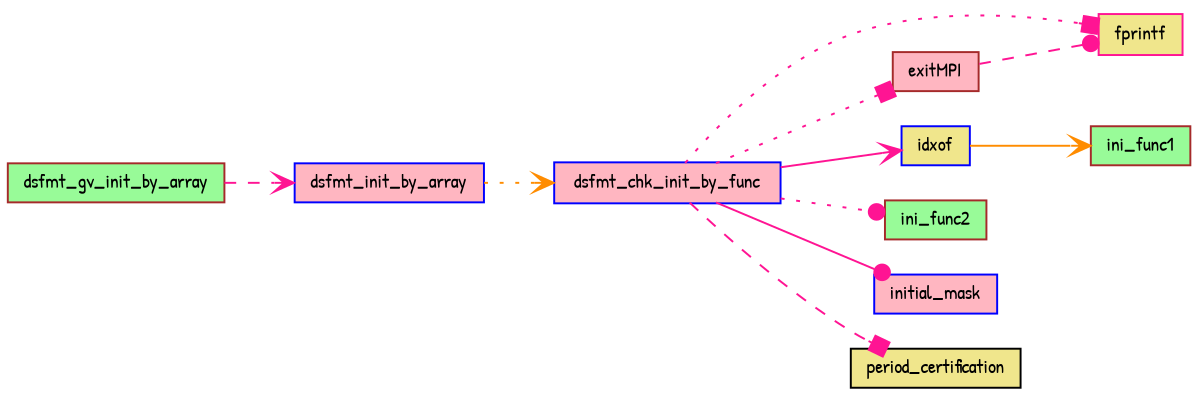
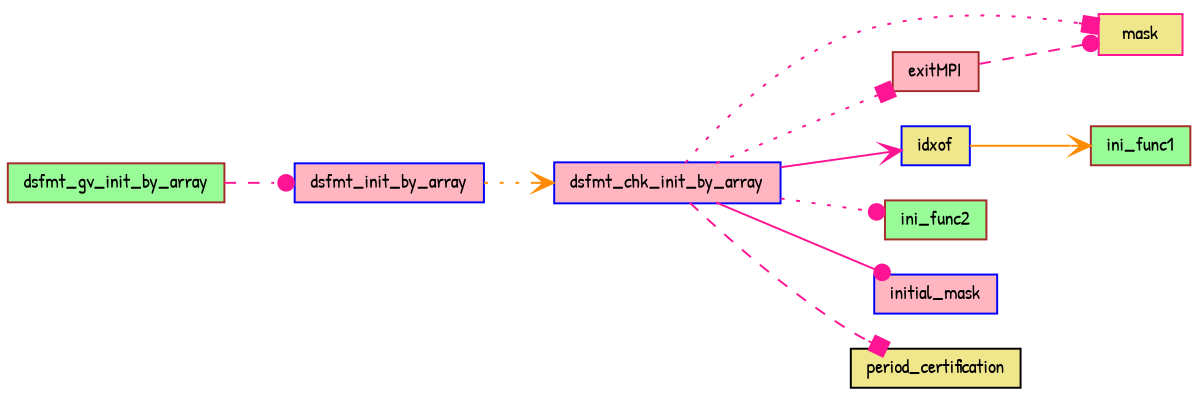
(1141, 35) -> (1141, 35)
(249, 183) -> (249, 183)
(667, 183) -> (667, 183)
